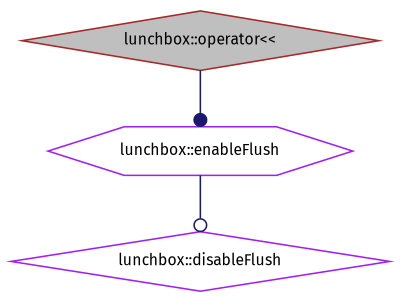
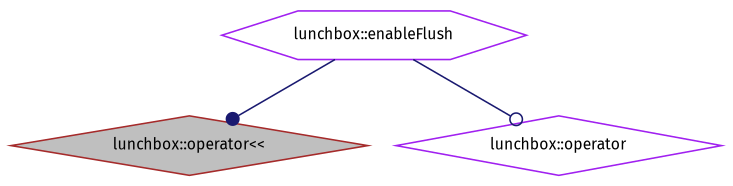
(200, 92) -> (287, 88)
(200, 261) -> (559, 146)
